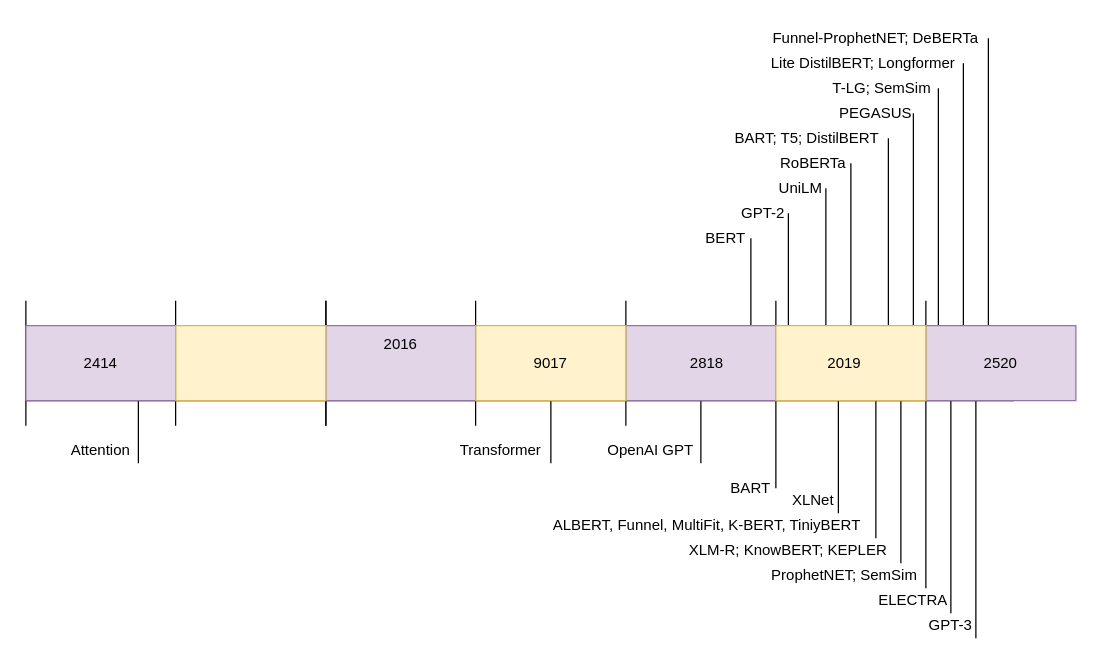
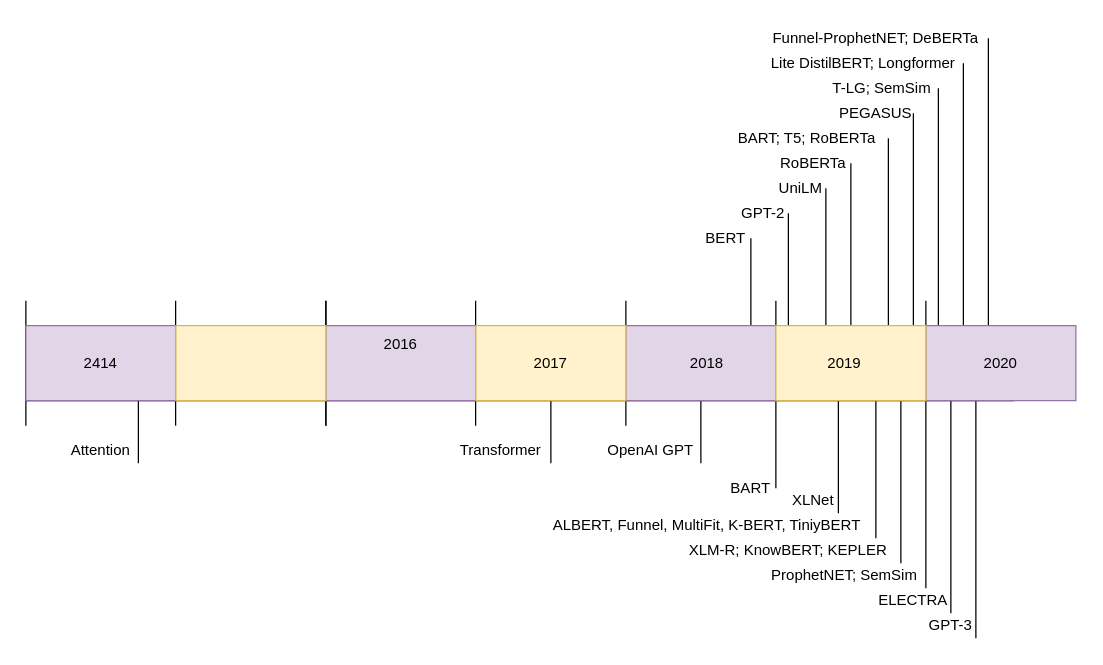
(807, 138) -> (807, 138)
(551, 363) -> (551, 363)
(707, 363) -> (707, 363)
(1001, 363) -> (1001, 363)
